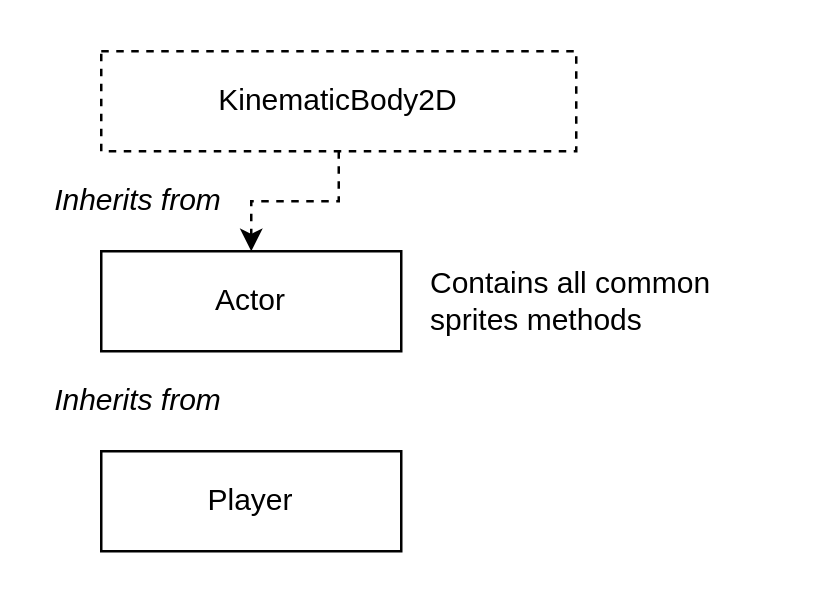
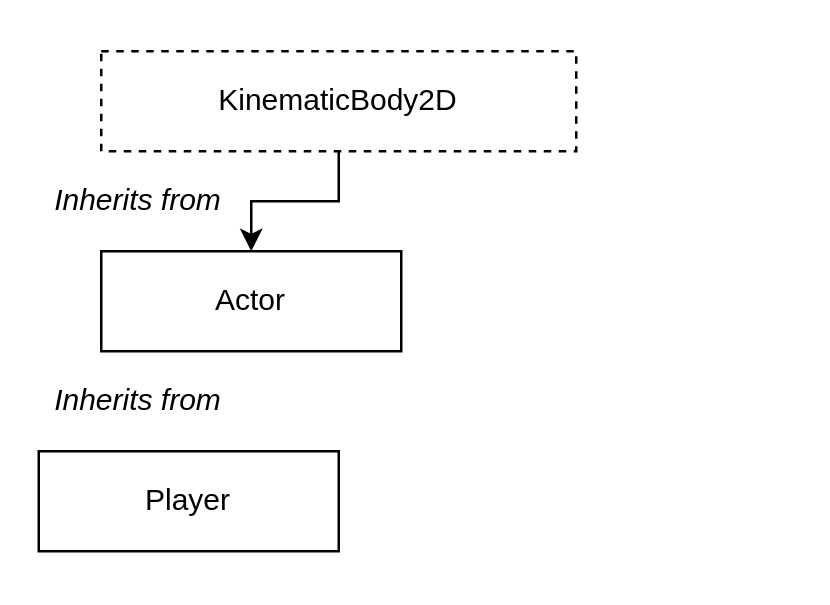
(303, 201) -> (303, 201)
(601, 301) -> none
(251, 501) -> (189, 501)
